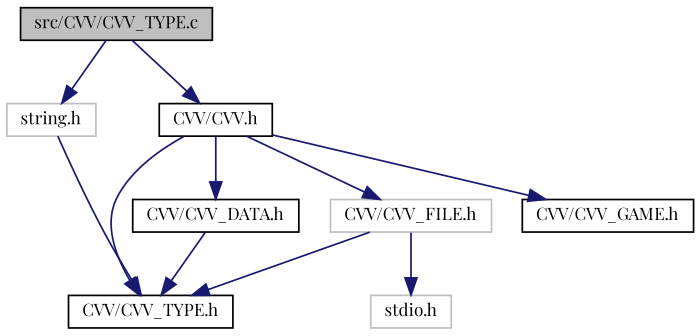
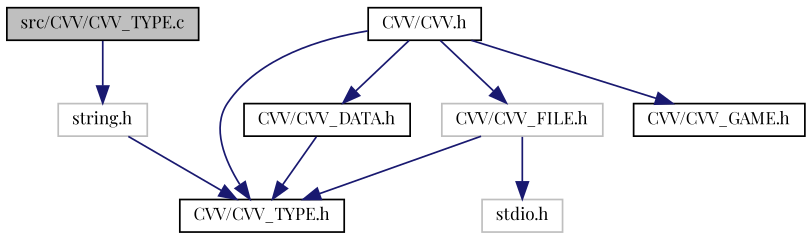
(160, 66) -> none
